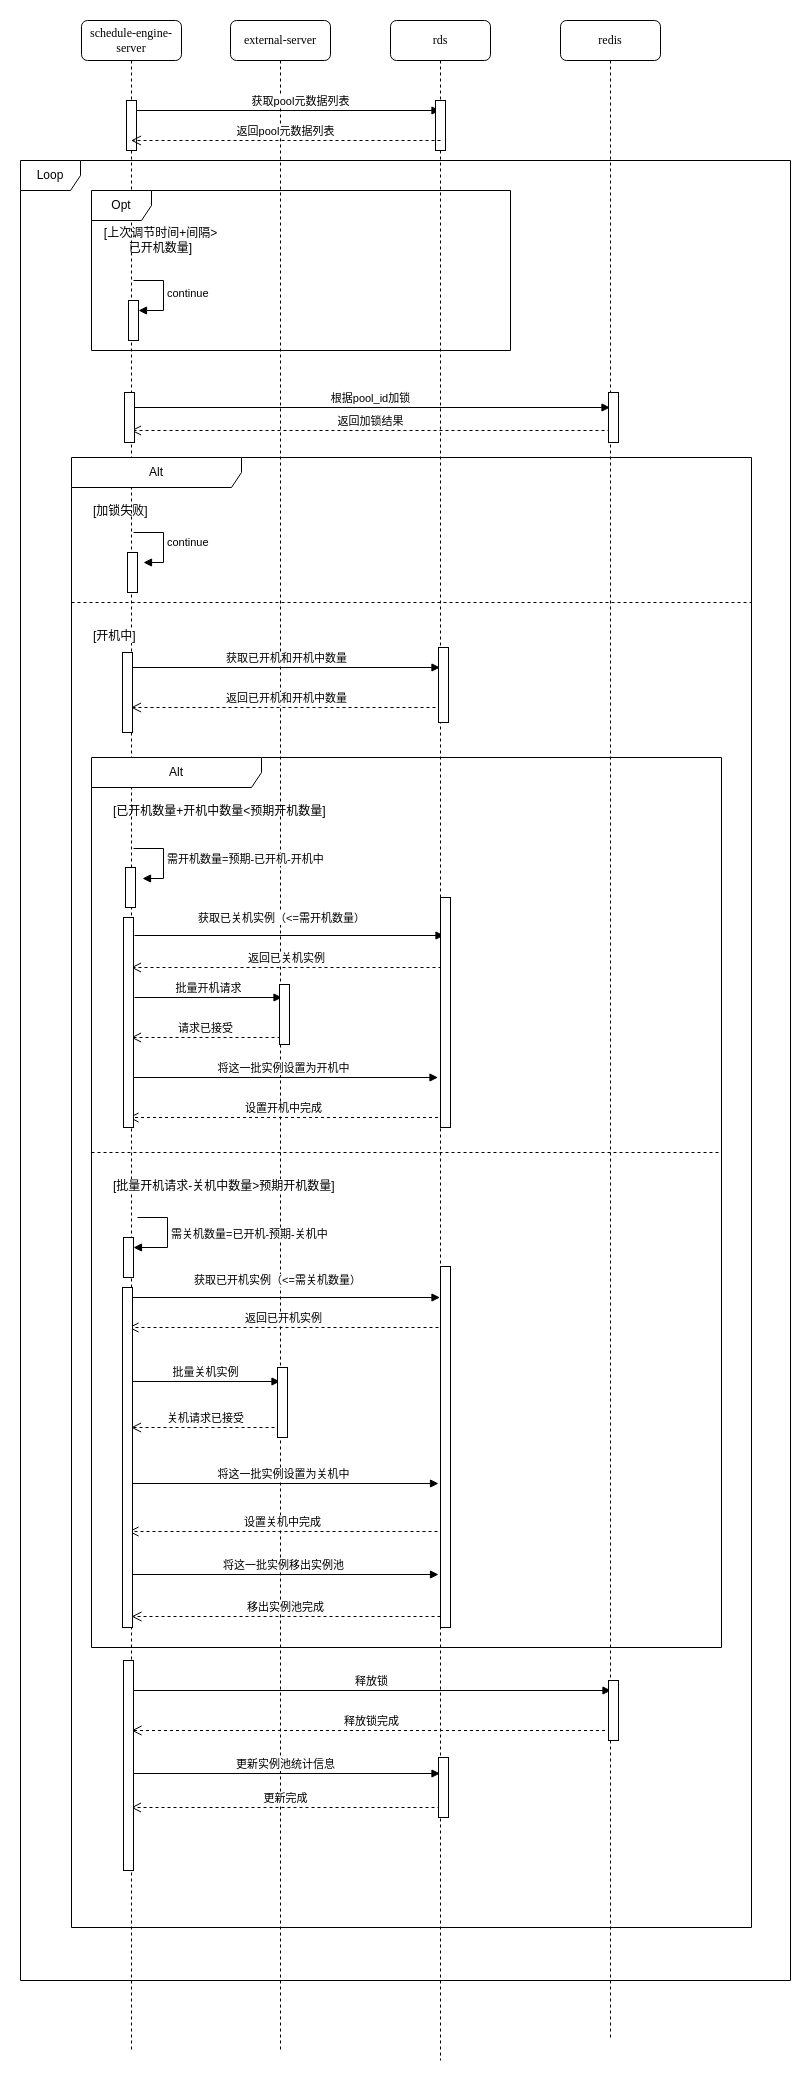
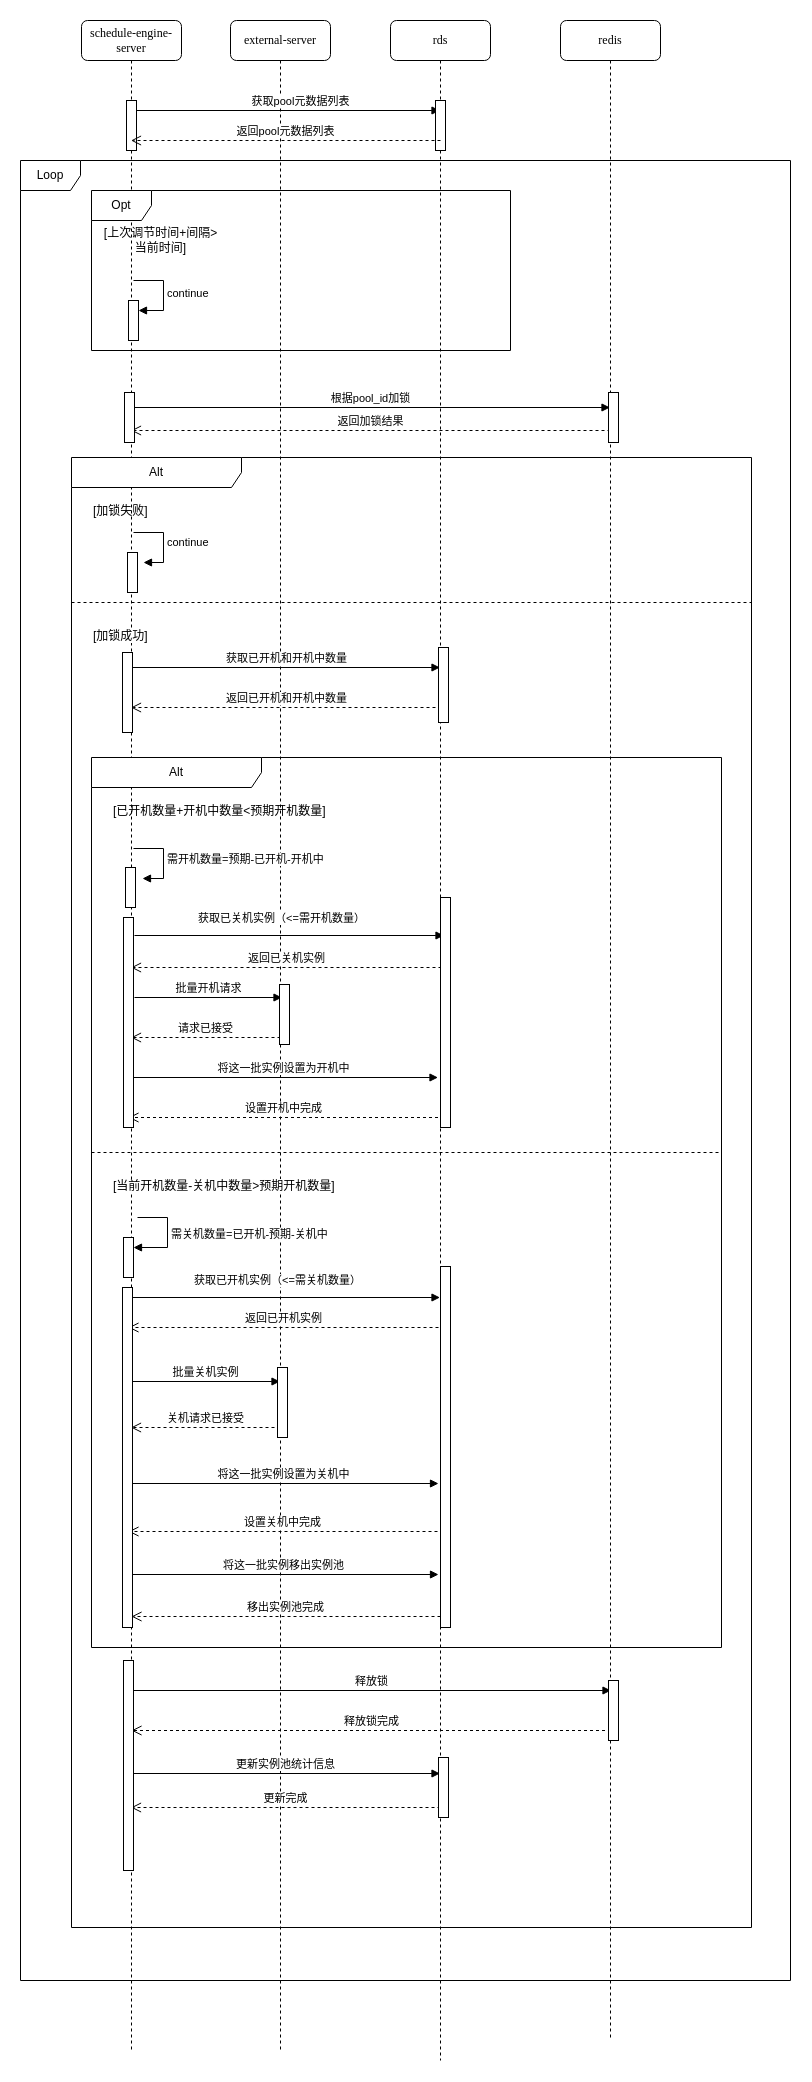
(161, 241) -> (161, 241)
(118, 637) -> (124, 637)
(229, 1187) -> (229, 1187)
